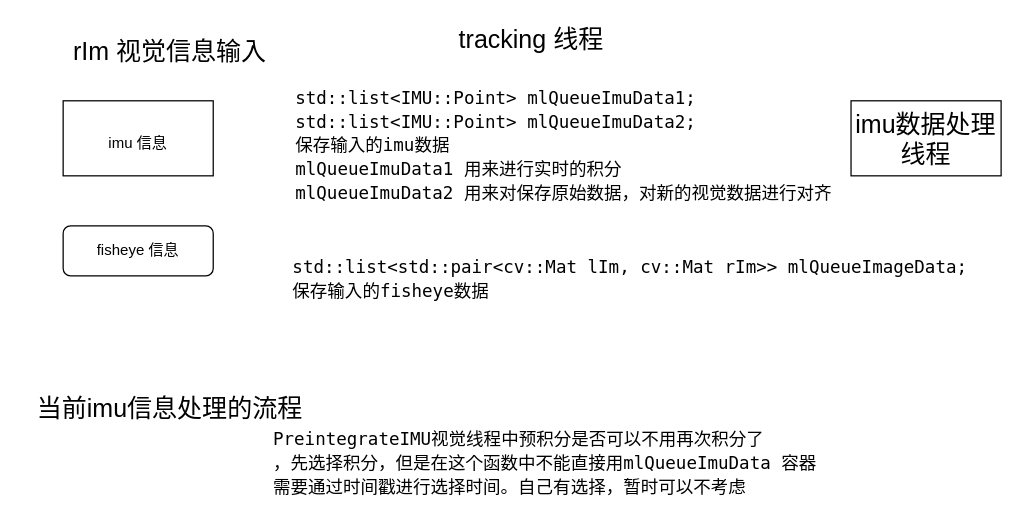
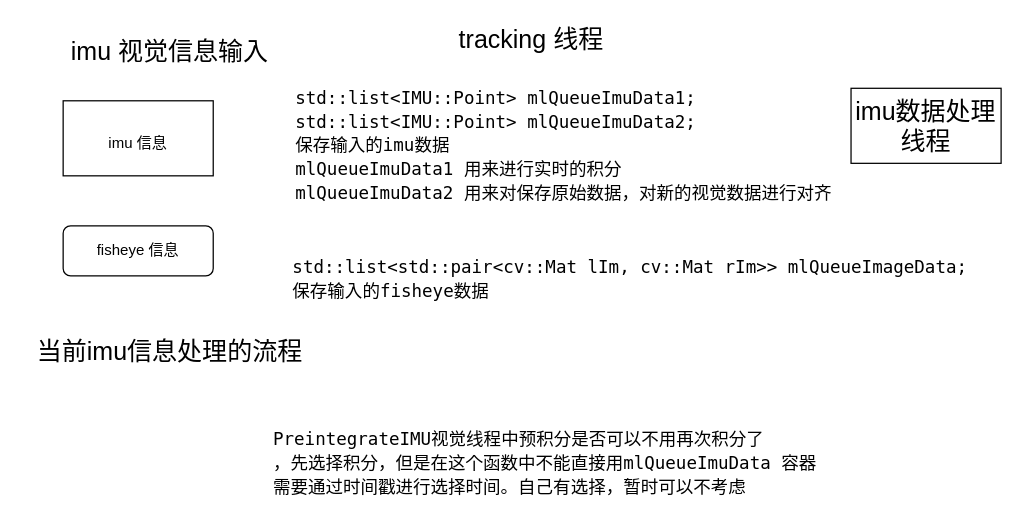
(170, 51) -> (170, 51)
(926, 138) -> (926, 126)
(169, 407) -> (169, 351)
